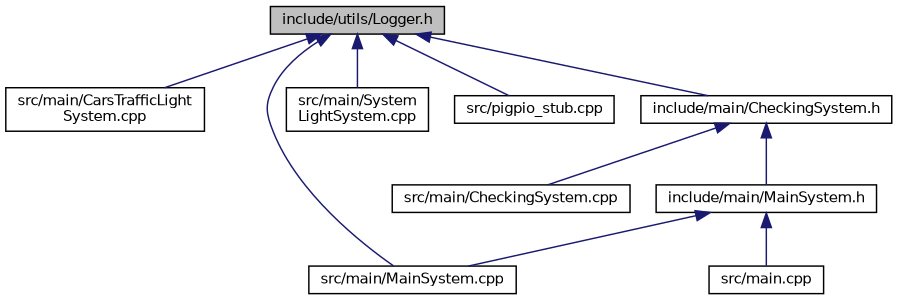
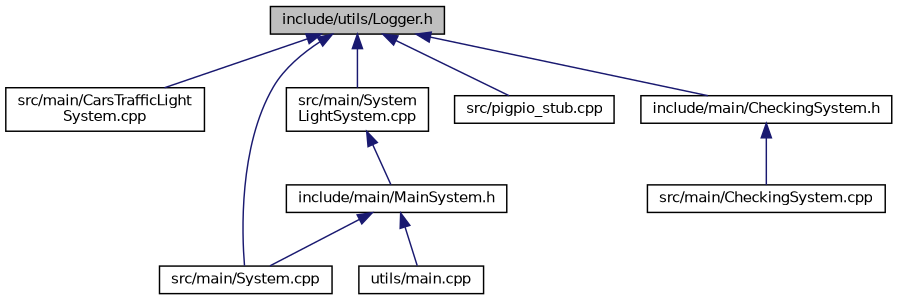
(766, 161) -> (382, 165)
(413, 280) -> (246, 280)
(766, 280) -> (421, 280)
